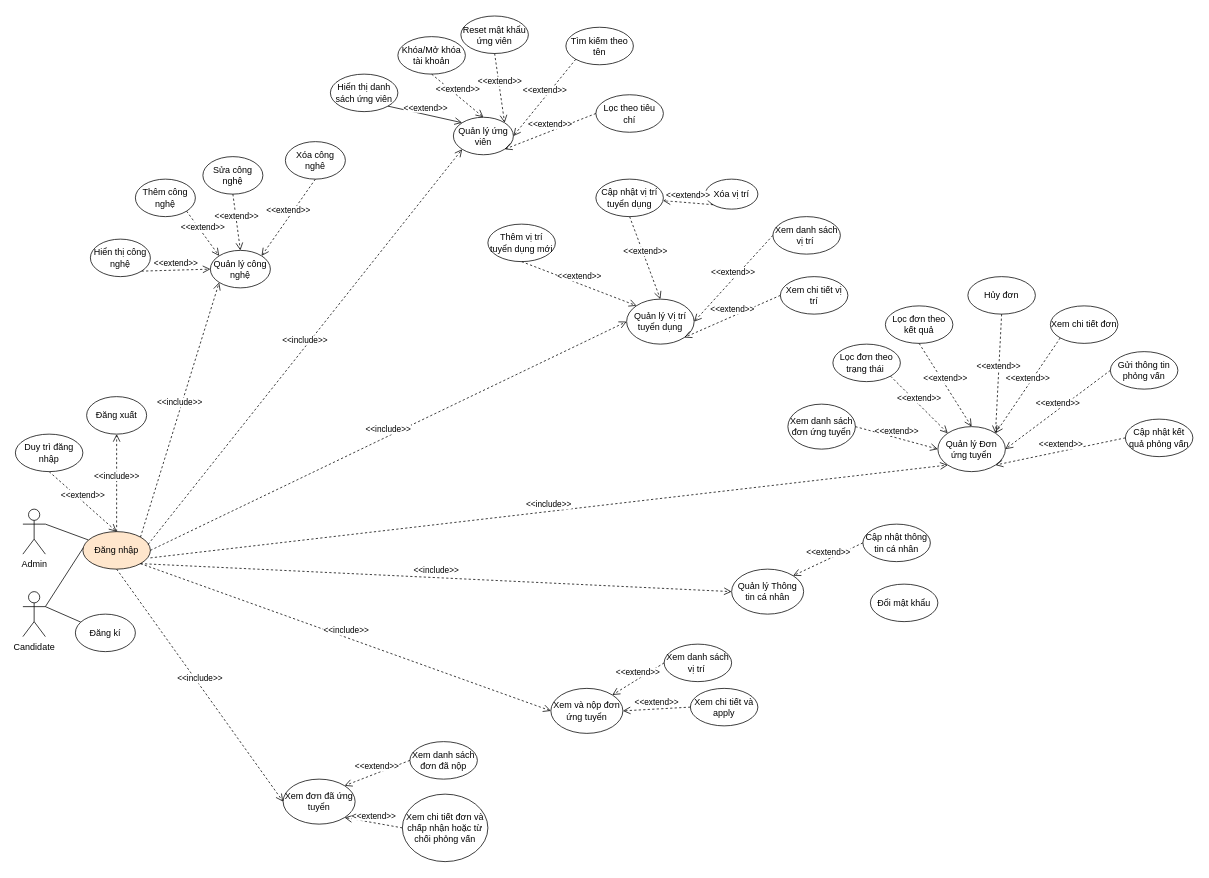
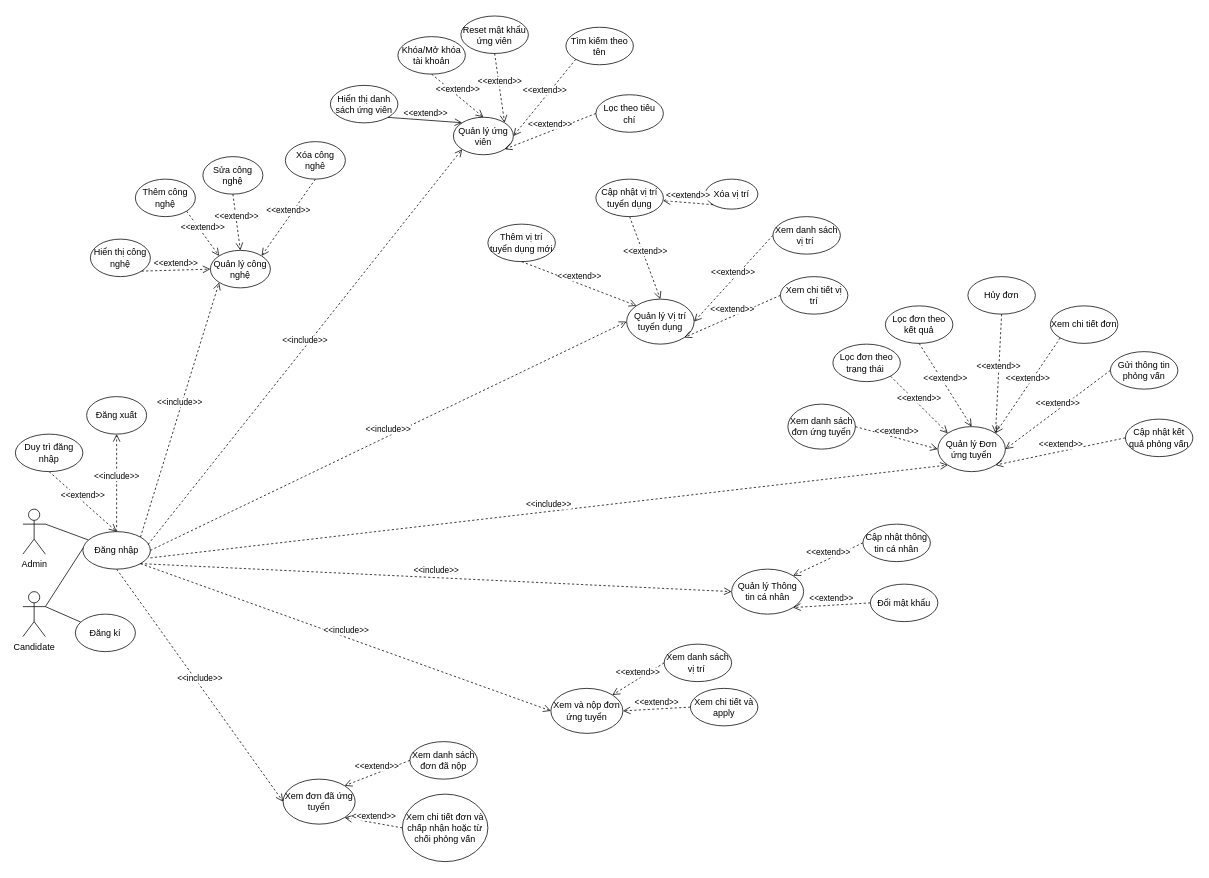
(364, 93) -> (364, 104)
(117, 550) -> (117, 550)
none -> (833, 605)
